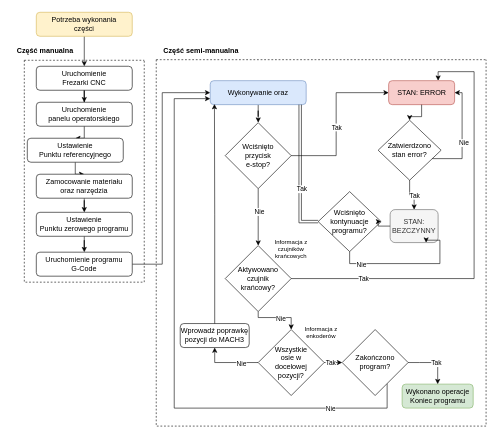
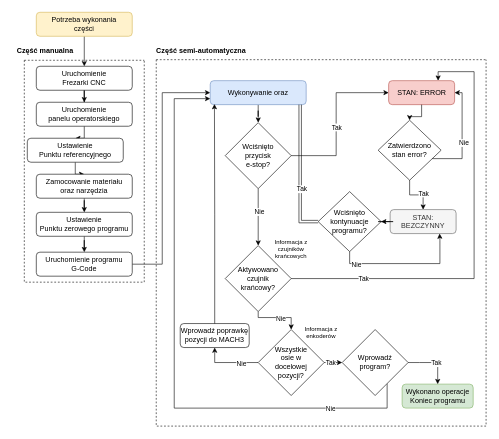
(201, 51) -> (201, 51)
(414, 226) -> (423, 222)
(375, 363) -> (375, 363)
